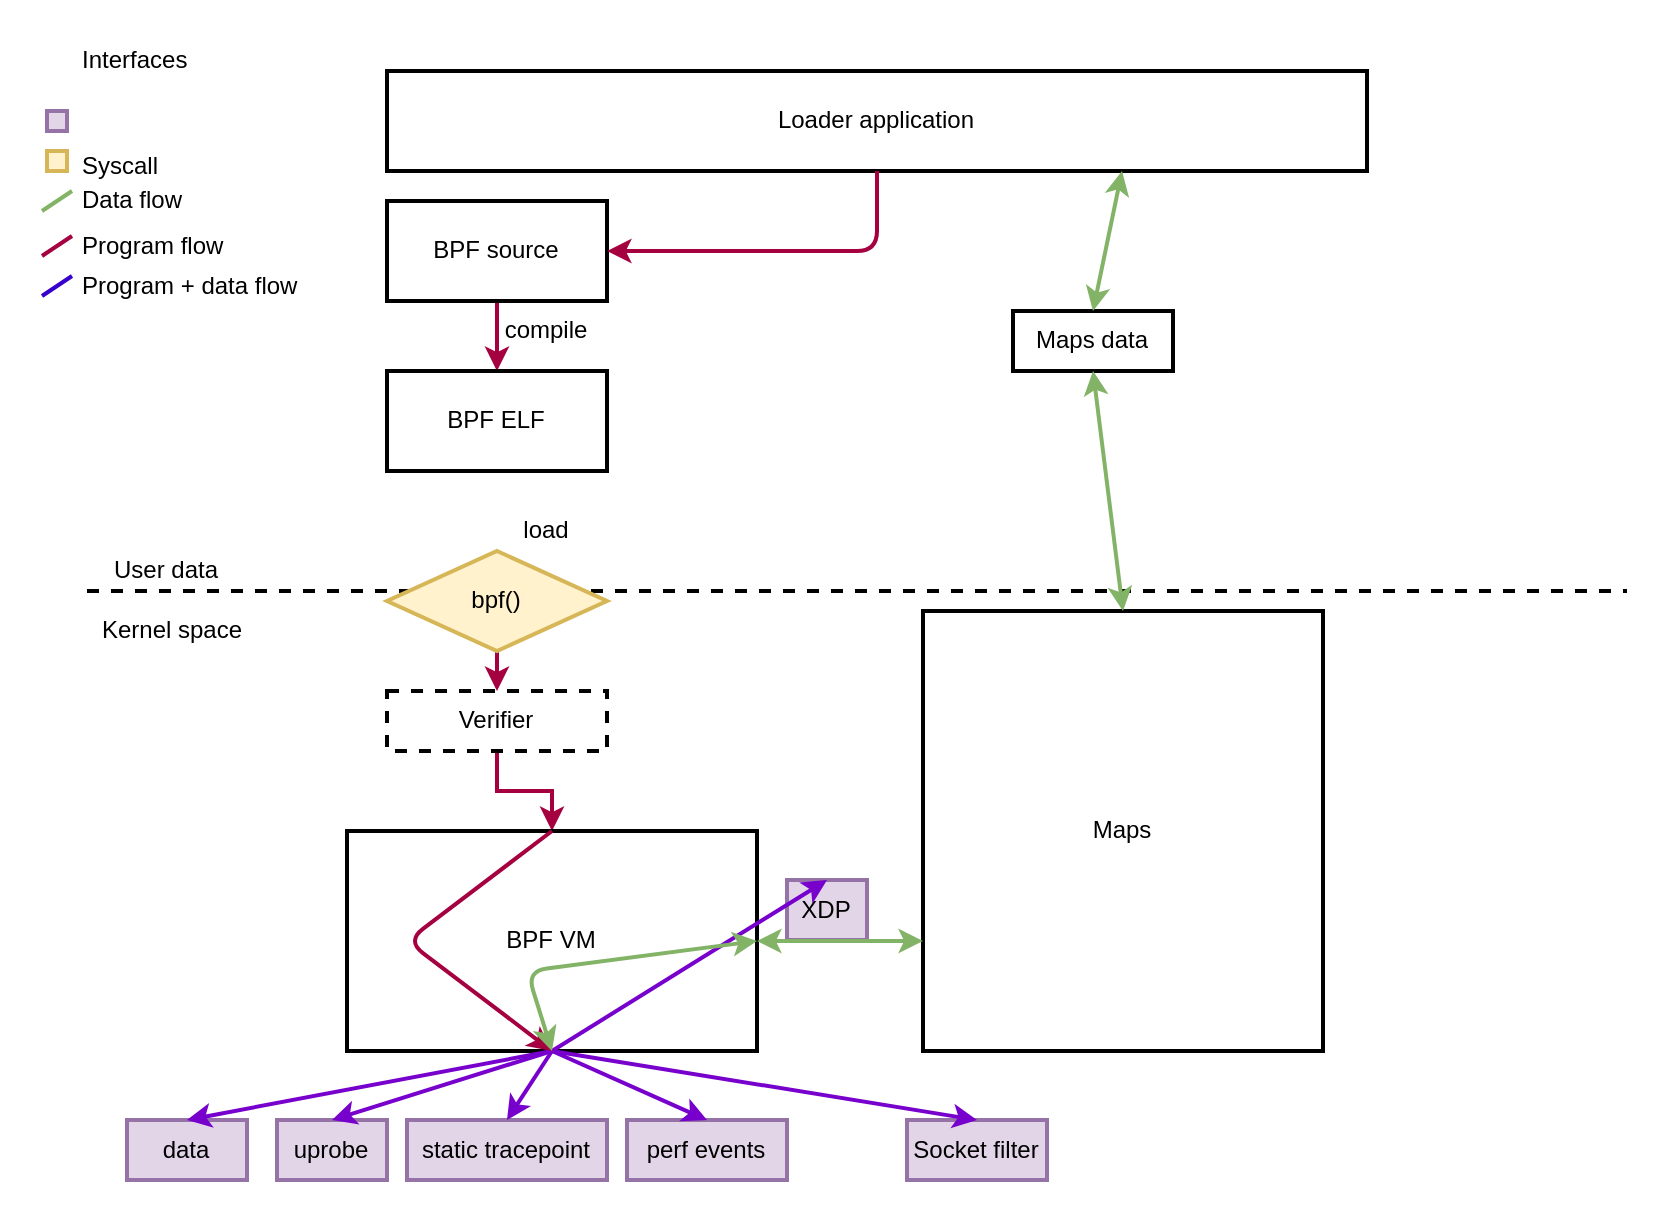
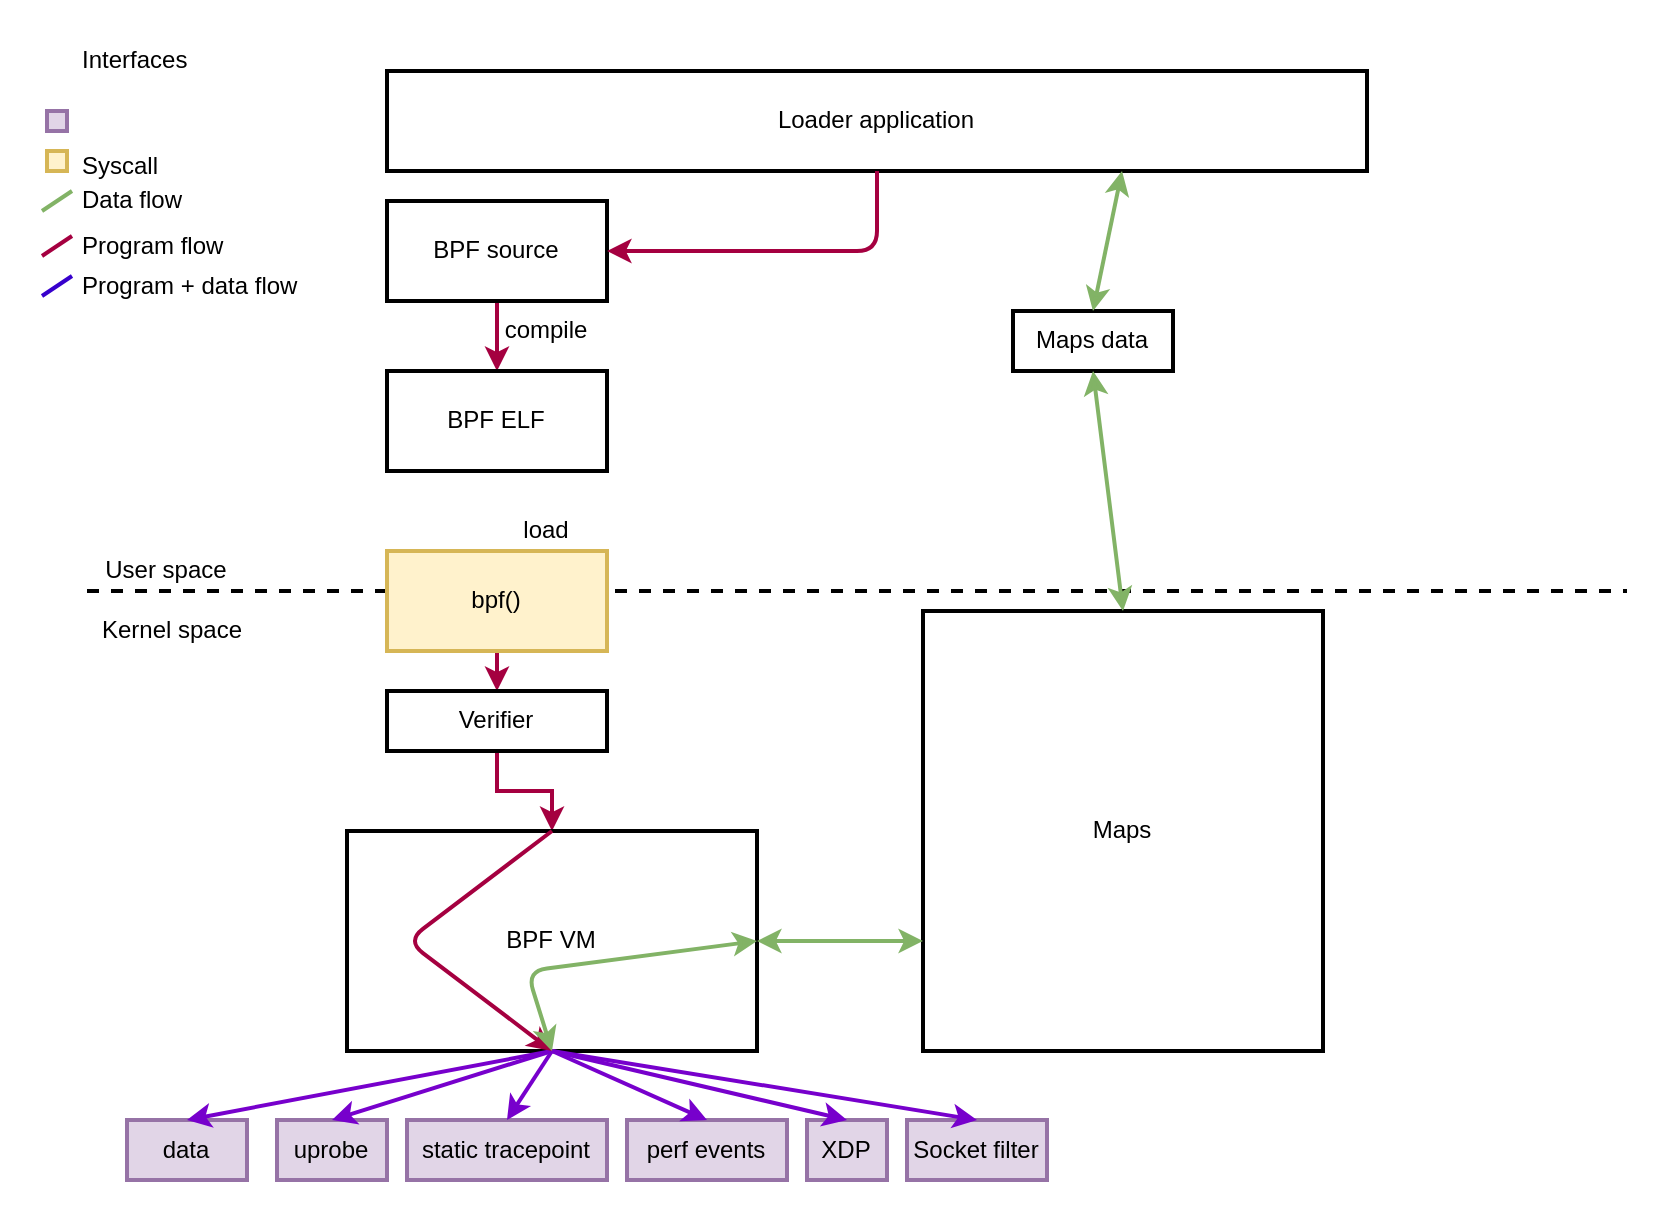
(167, 571) -> (167, 571)
(497, 601) -> (497, 601)
(497, 721) -> (497, 721)
(827, 910) -> (847, 1150)
